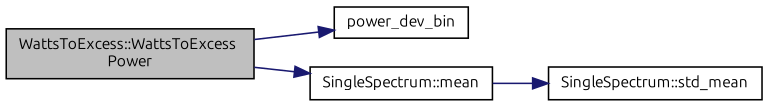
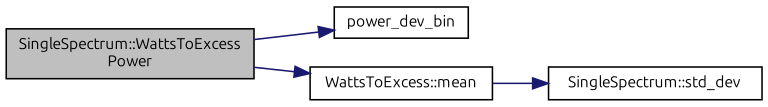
(130, 54) -> (130, 54)
(401, 83) -> (401, 83)
(655, 83) -> (655, 83)
